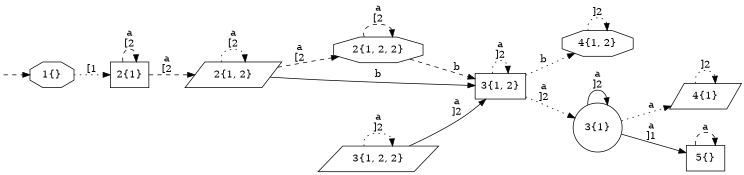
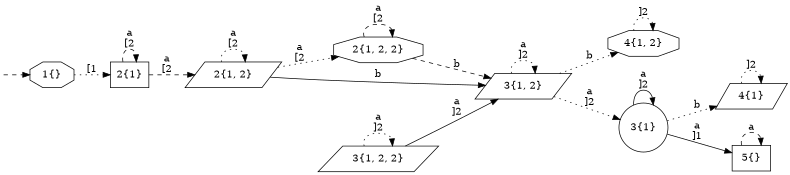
(305, 63) -> (305, 63)
(500, 86) -> (523, 86)
(651, 105) -> (697, 105)
